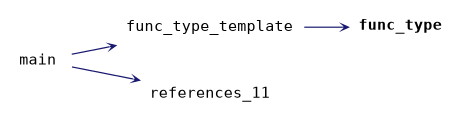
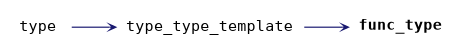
(210, 27) -> (210, 27)
(38, 61) -> (38, 27)
(210, 94) -> none
